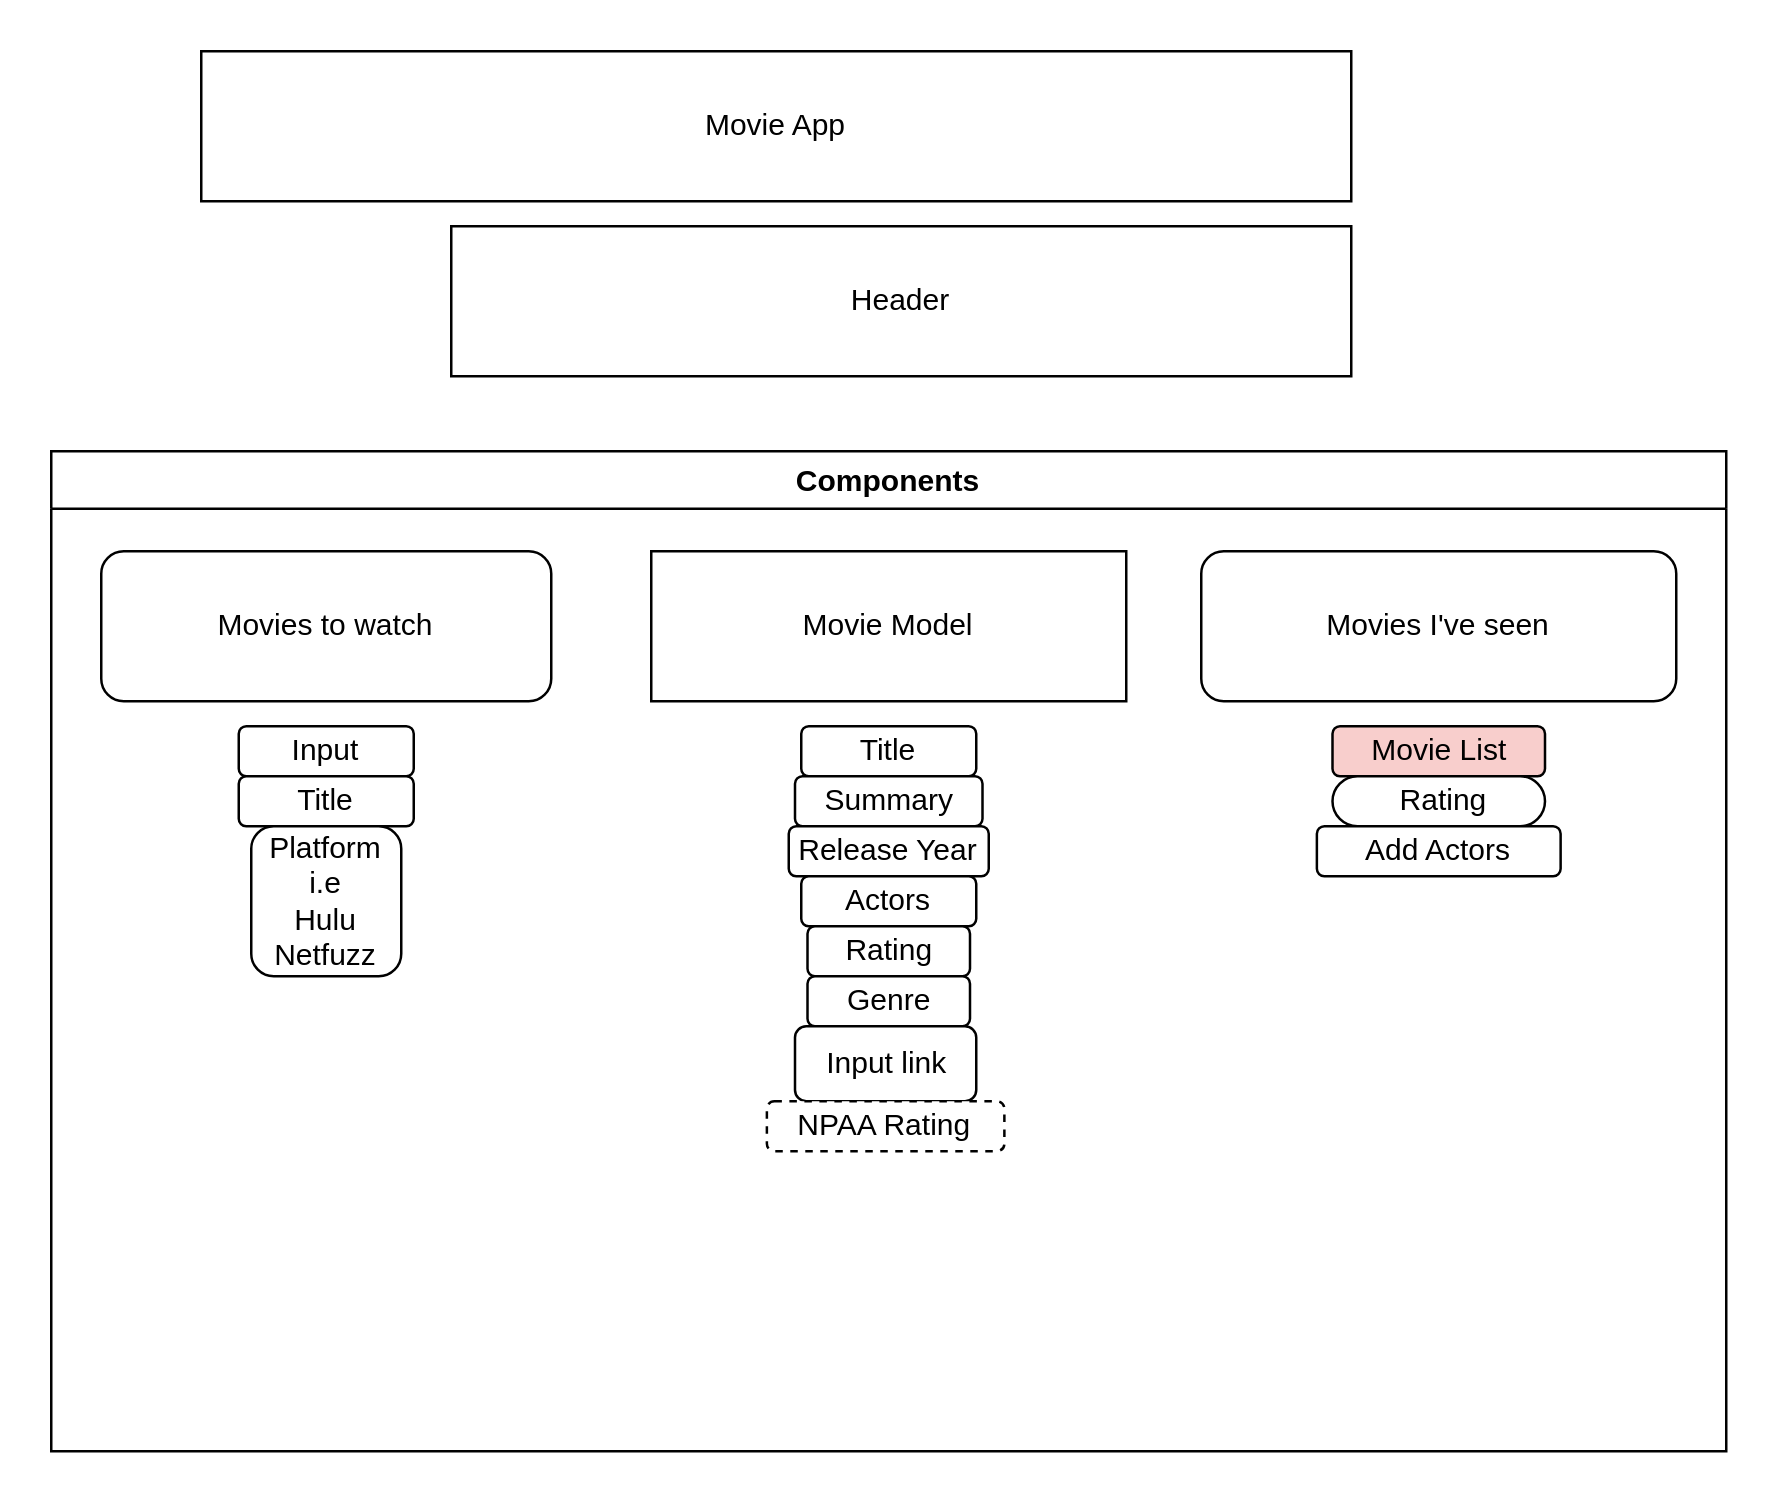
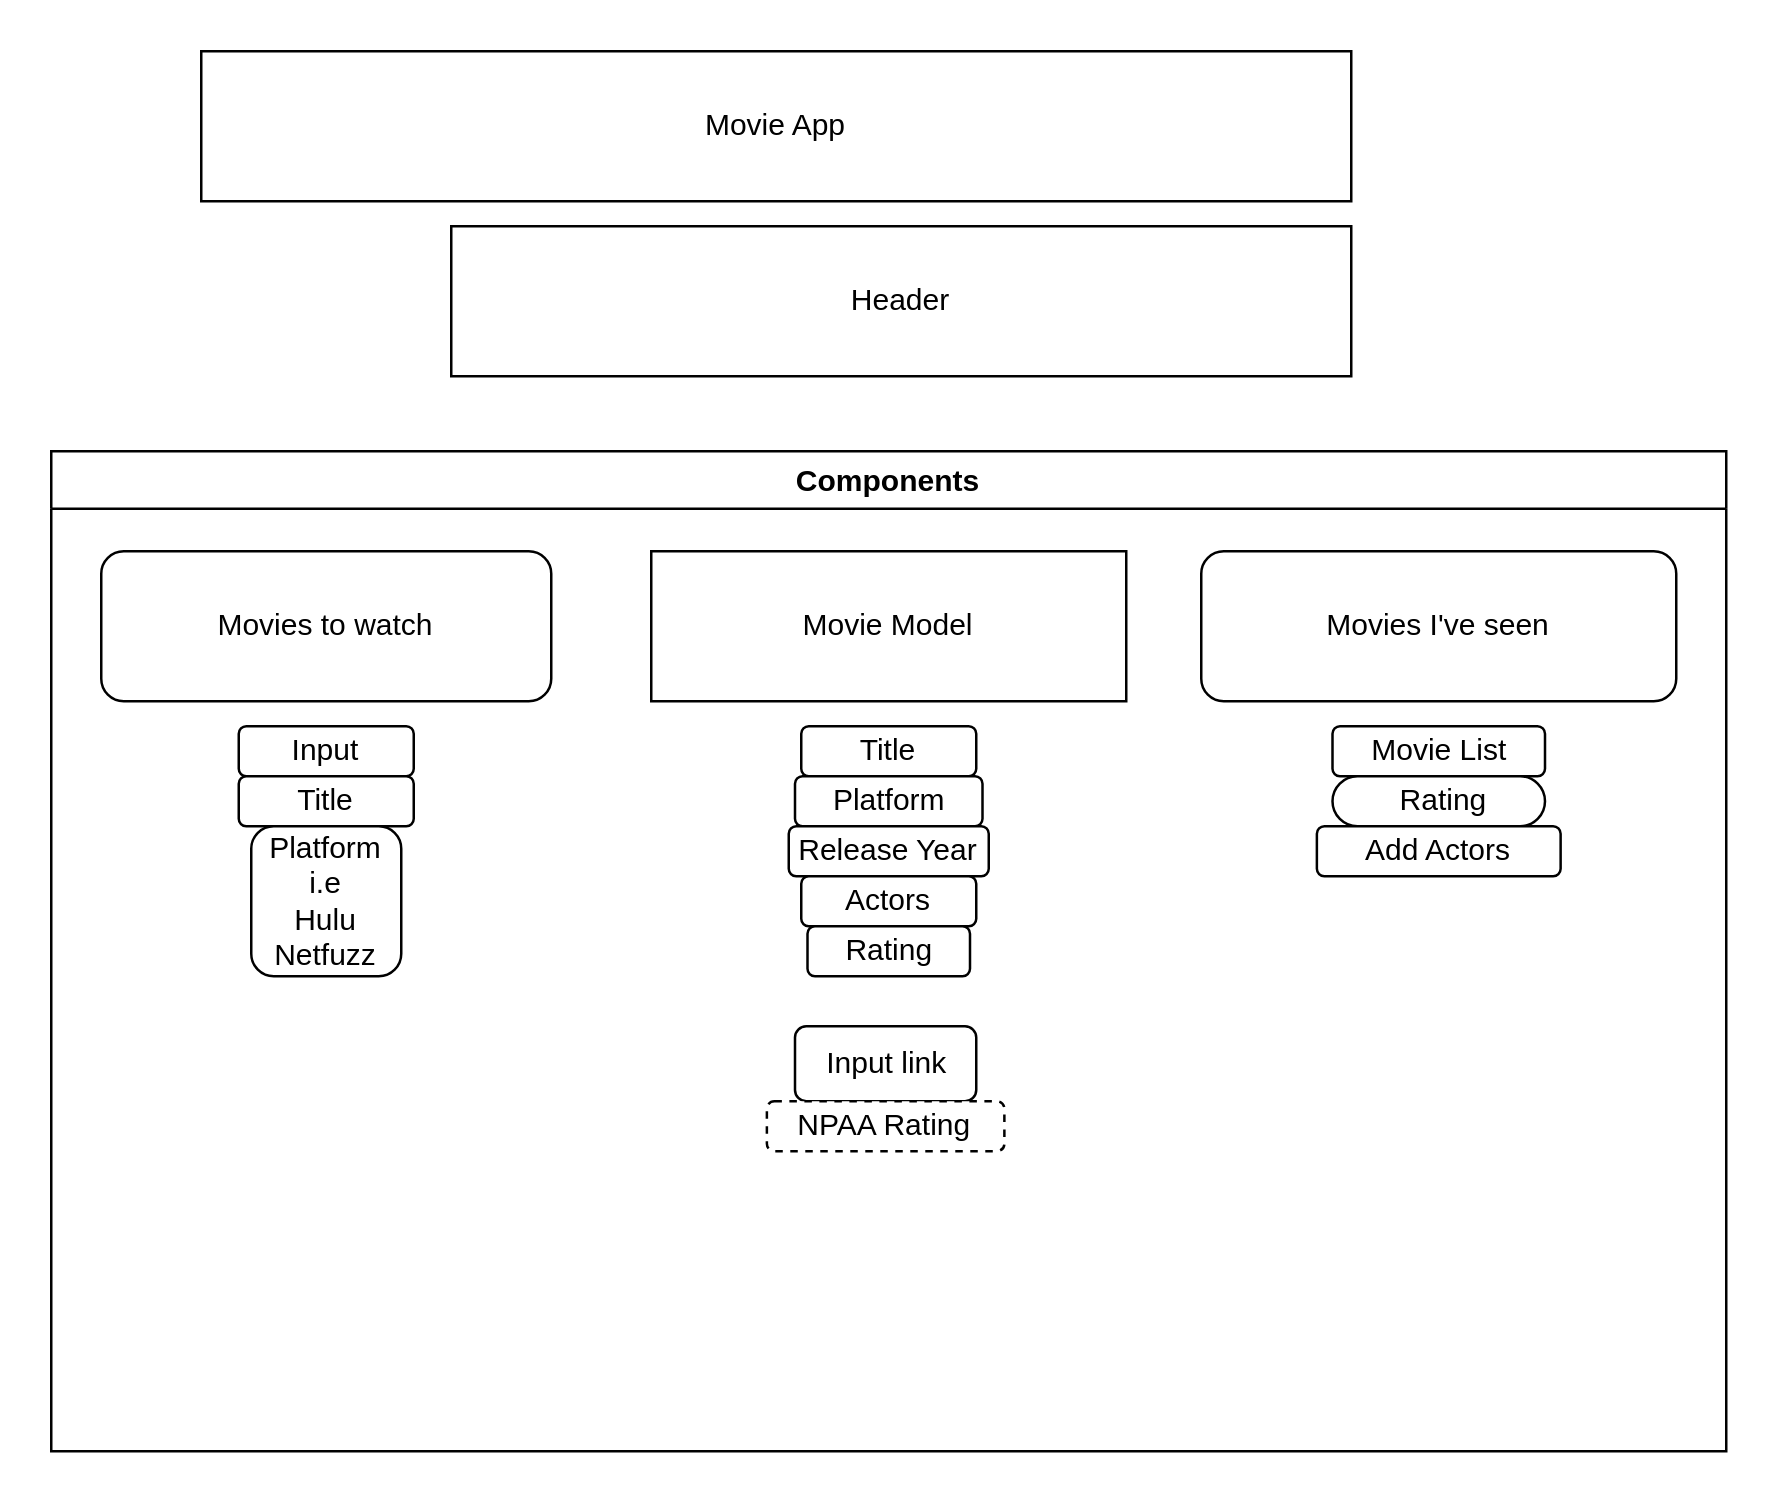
(1439, 751) -> (1439, 751)
(890, 801) -> (890, 801)
(889, 1001) -> none
